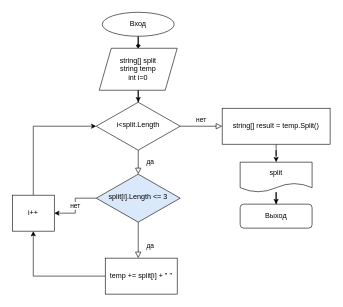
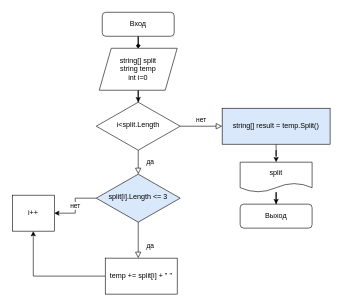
(138, 24) -> (138, 24)
(33, 126) -> none
(276, 126) -> (276, 126)
